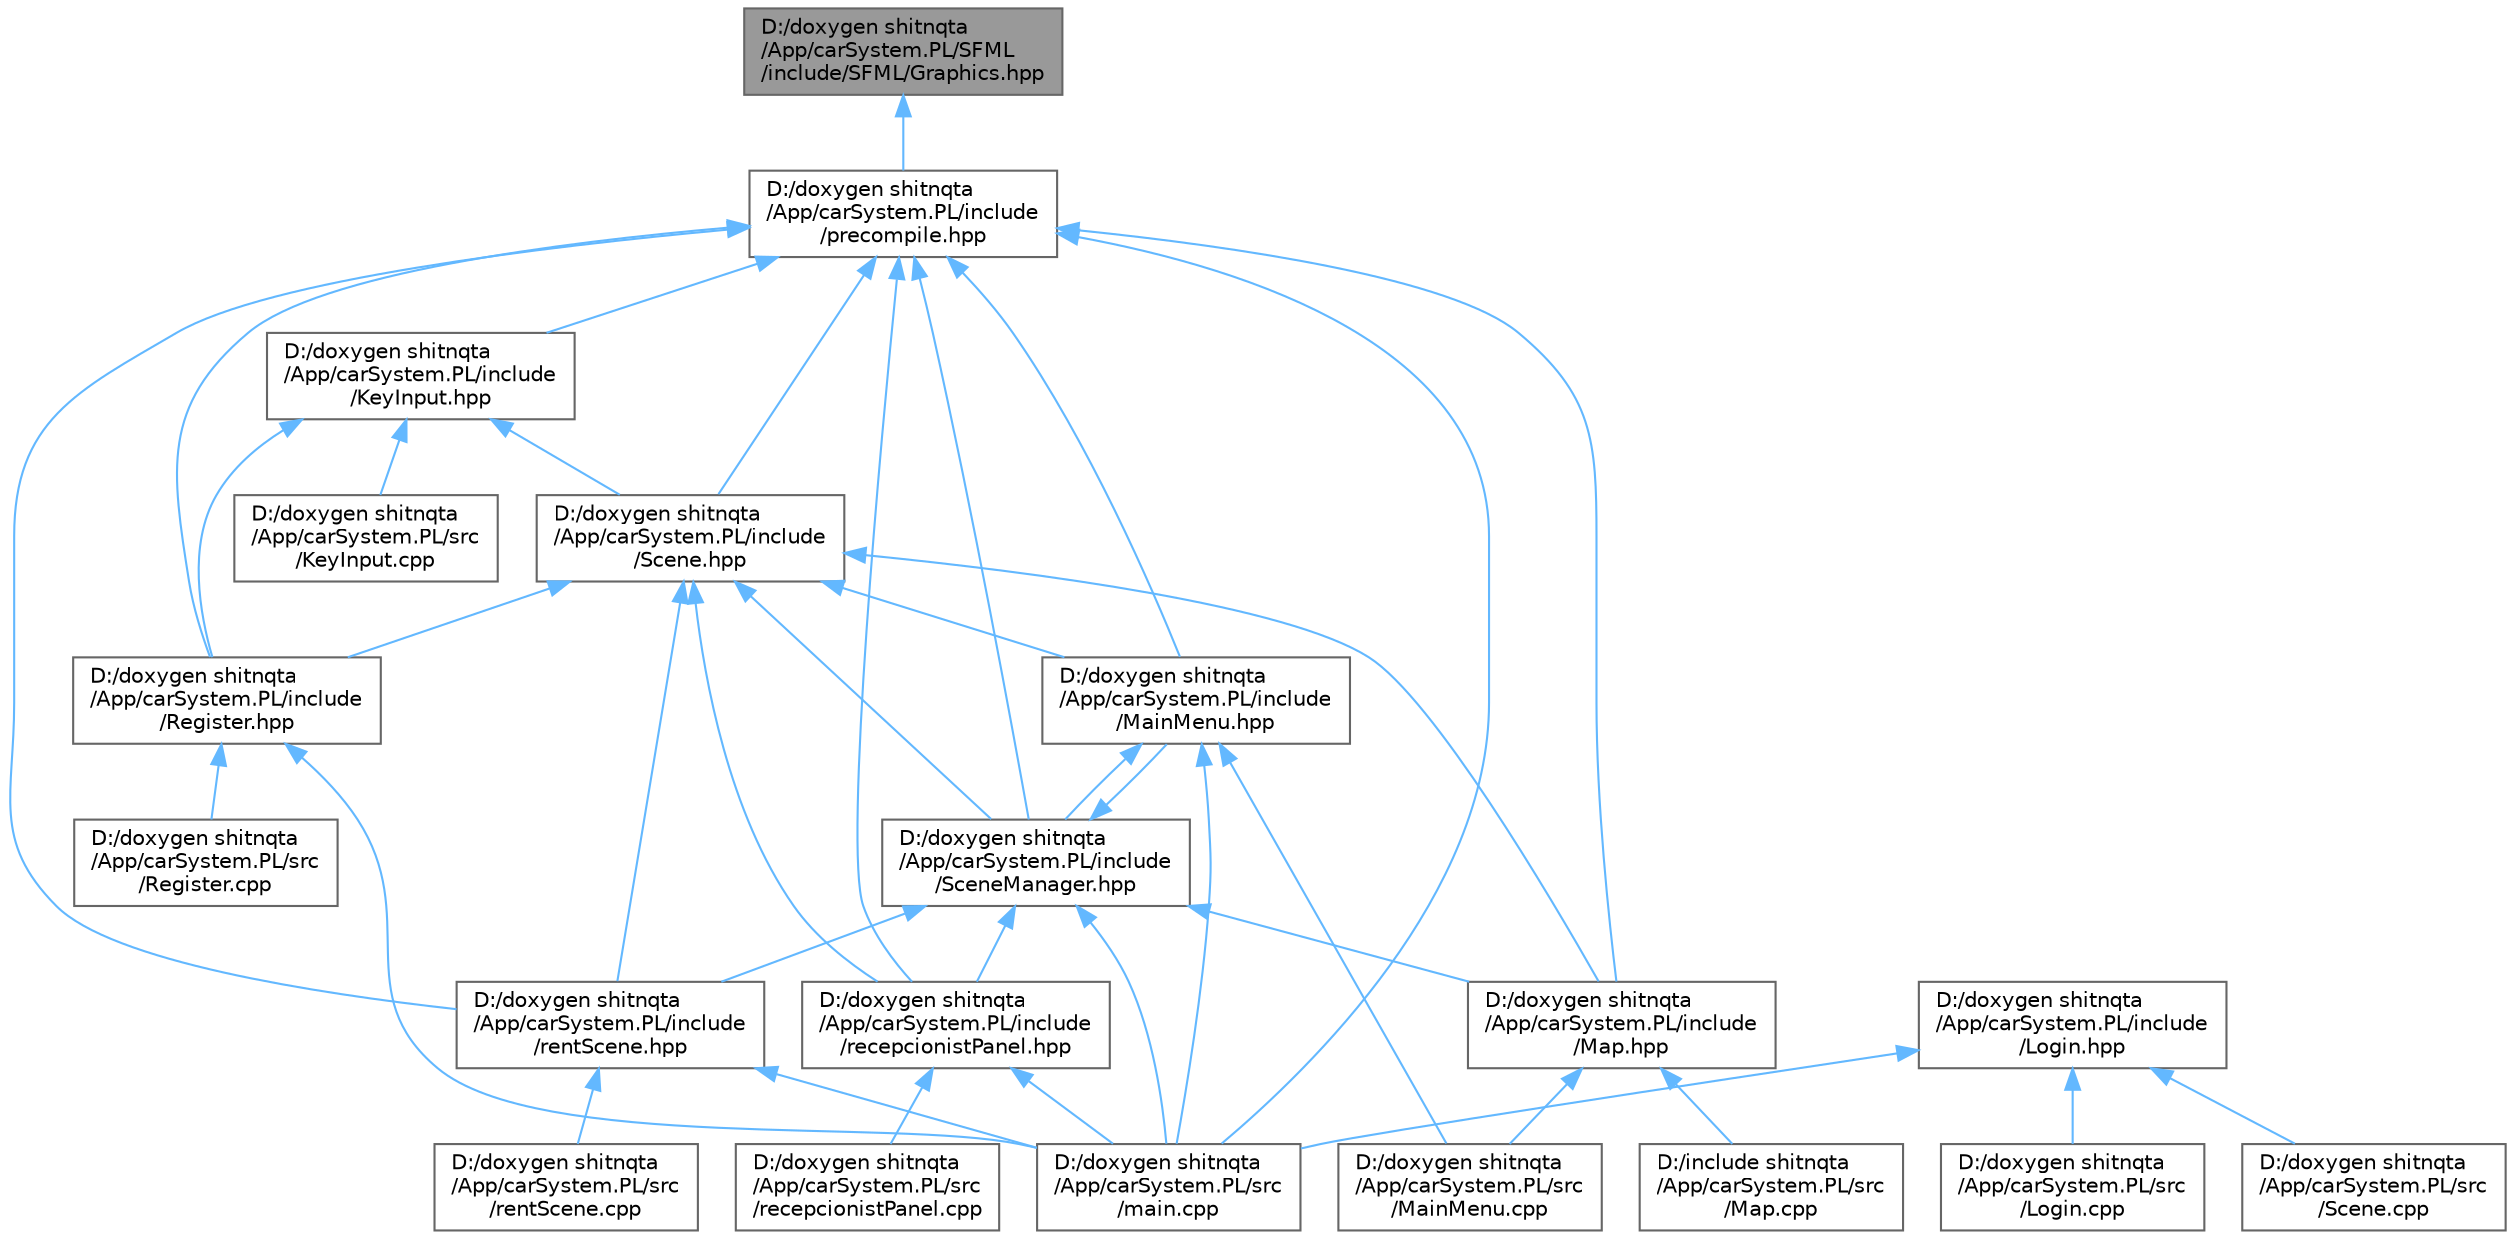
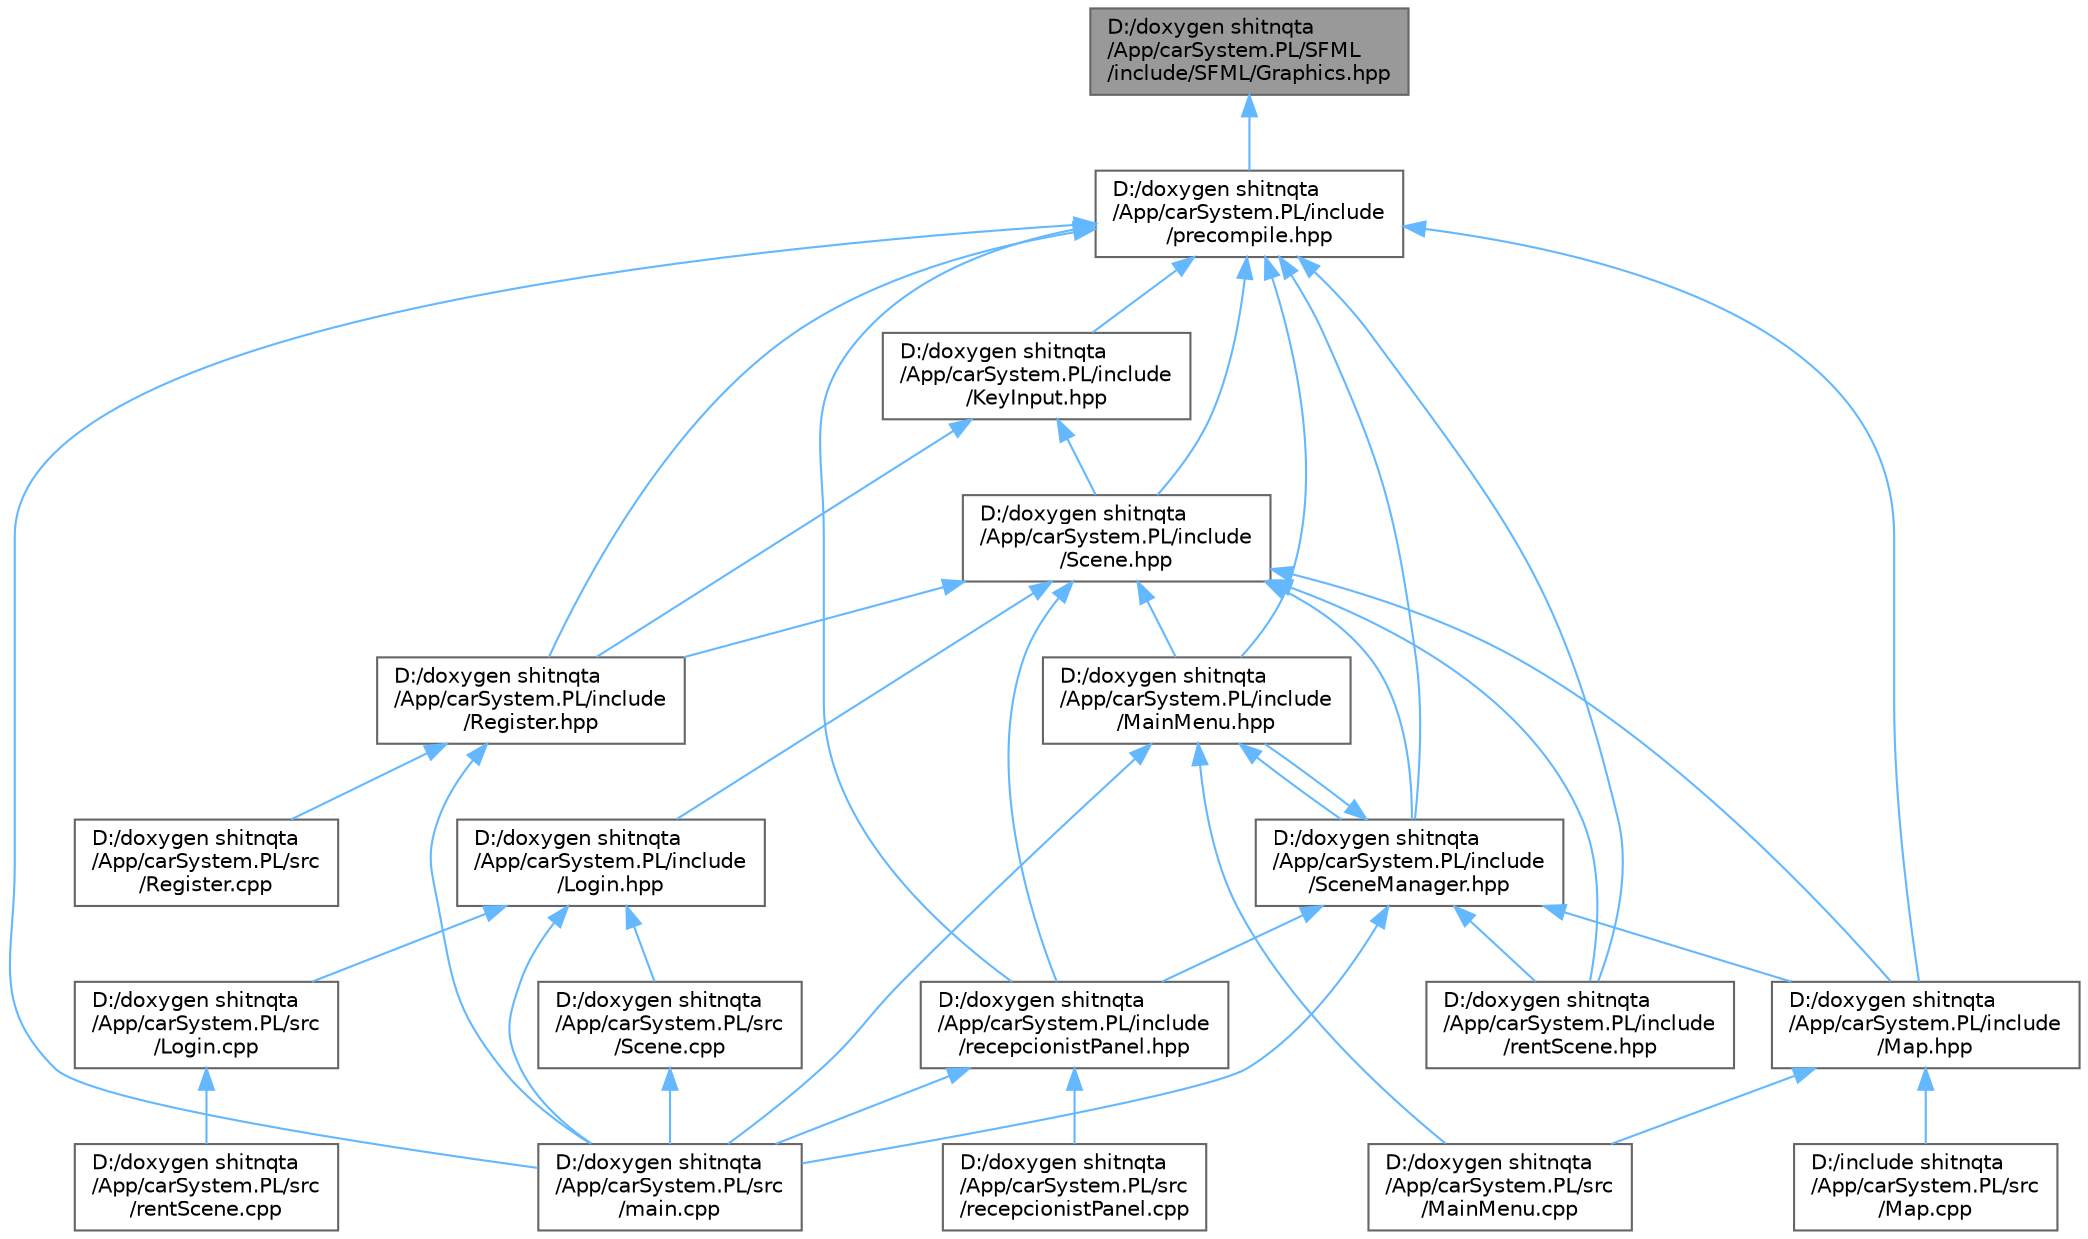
(366, 538) -> none
none -> (855, 706)
(894, 1107) -> (670, 1117)
(582, 1129) -> (206, 1128)
